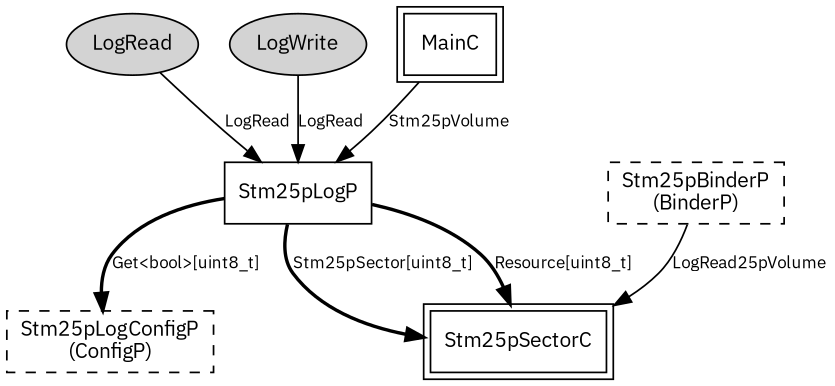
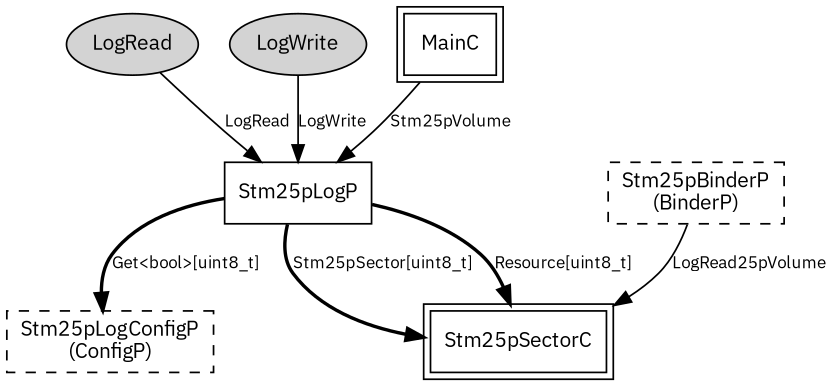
(331, 122) -> (332, 122)
